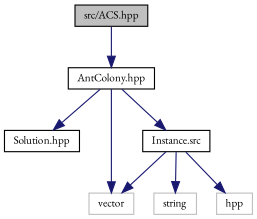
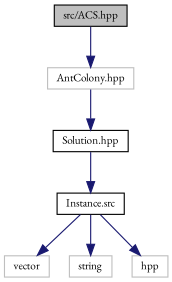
(111, 78) -> (91, 78)
(140, 106) -> (91, 167)
(111, 135) -> none
